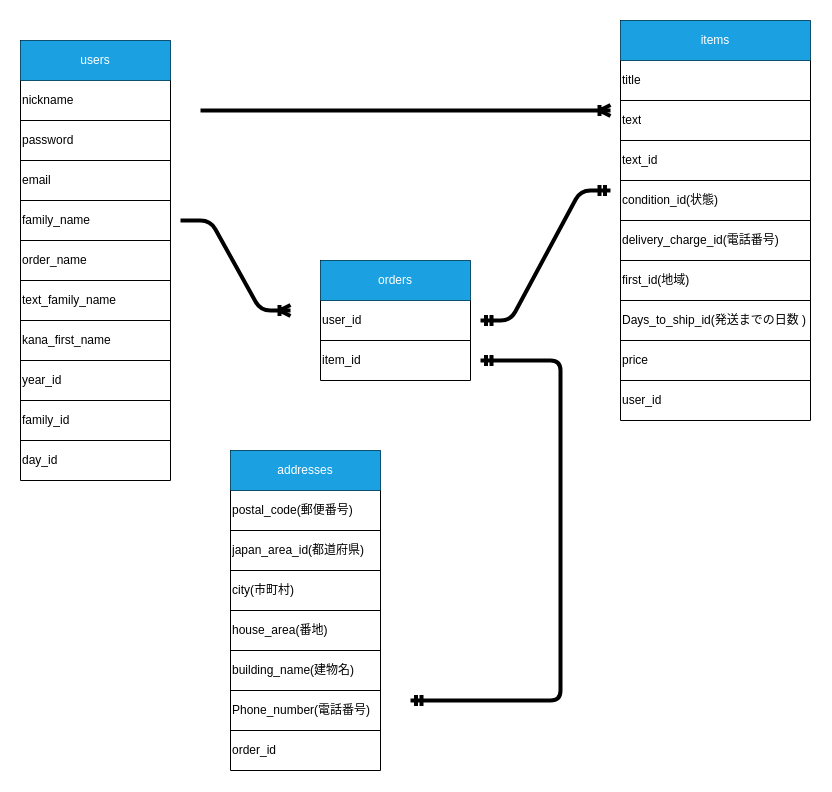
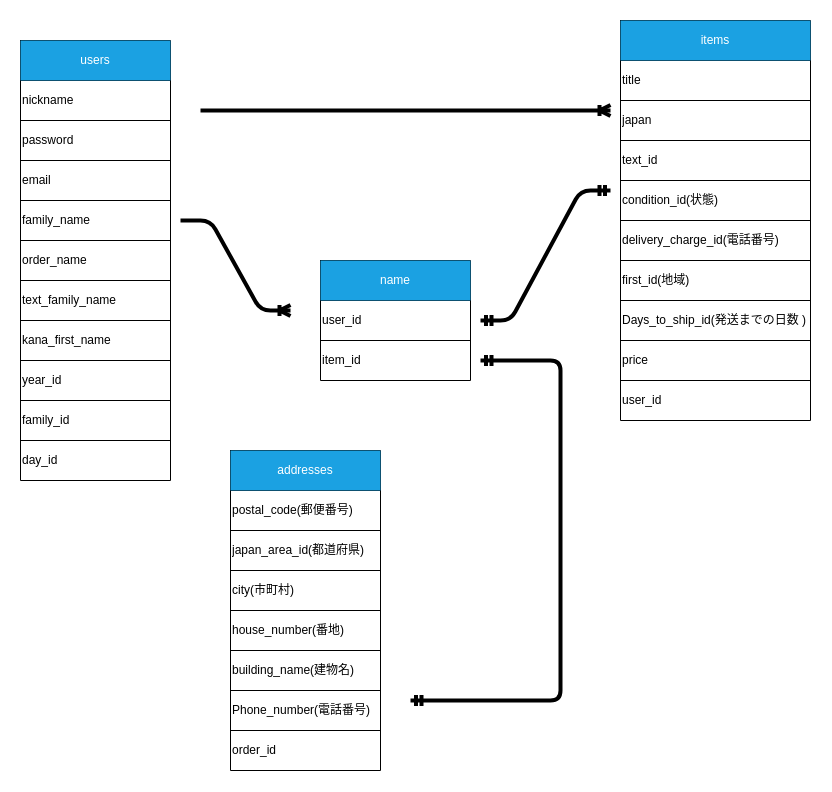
(636, 121) -> (639, 121)
(396, 281) -> (396, 281)
(285, 631) -> (292, 631)
